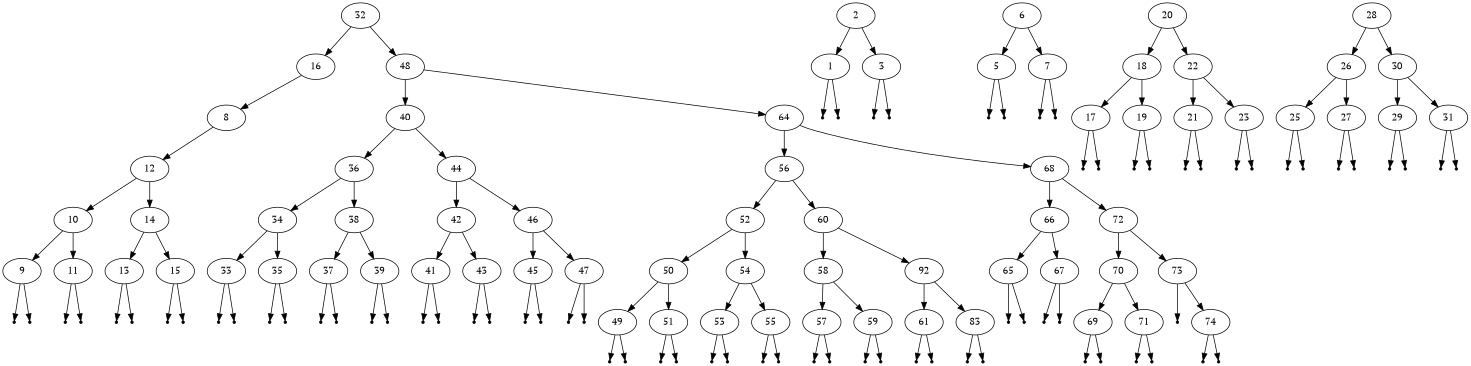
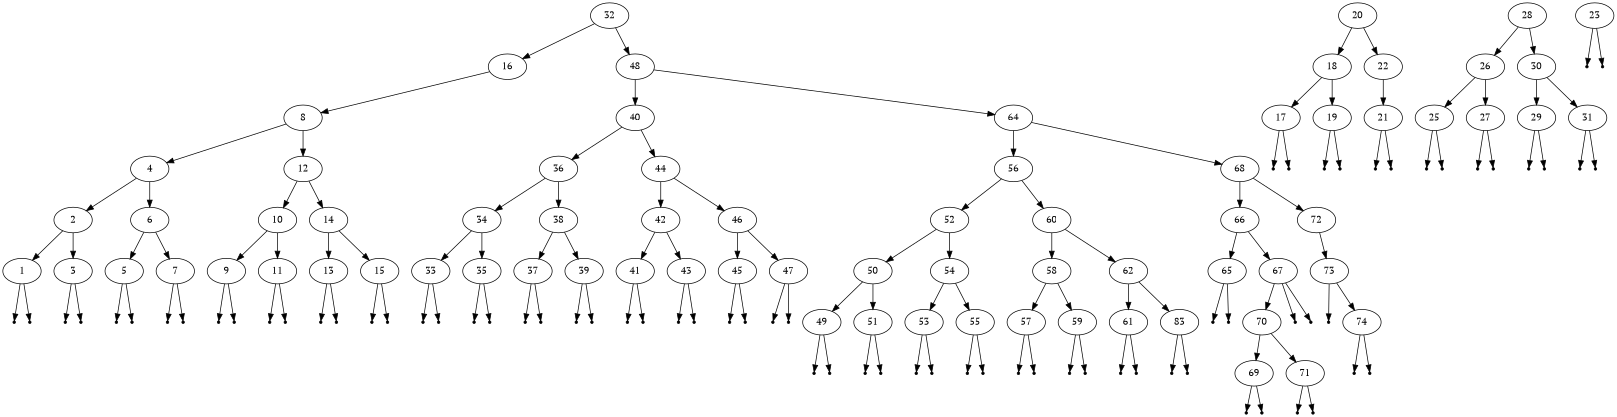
(1216, 90) -> none
none -> (150, 169)
(1119, 242) -> (1271, 293)
(924, 271) -> (1128, 271)
